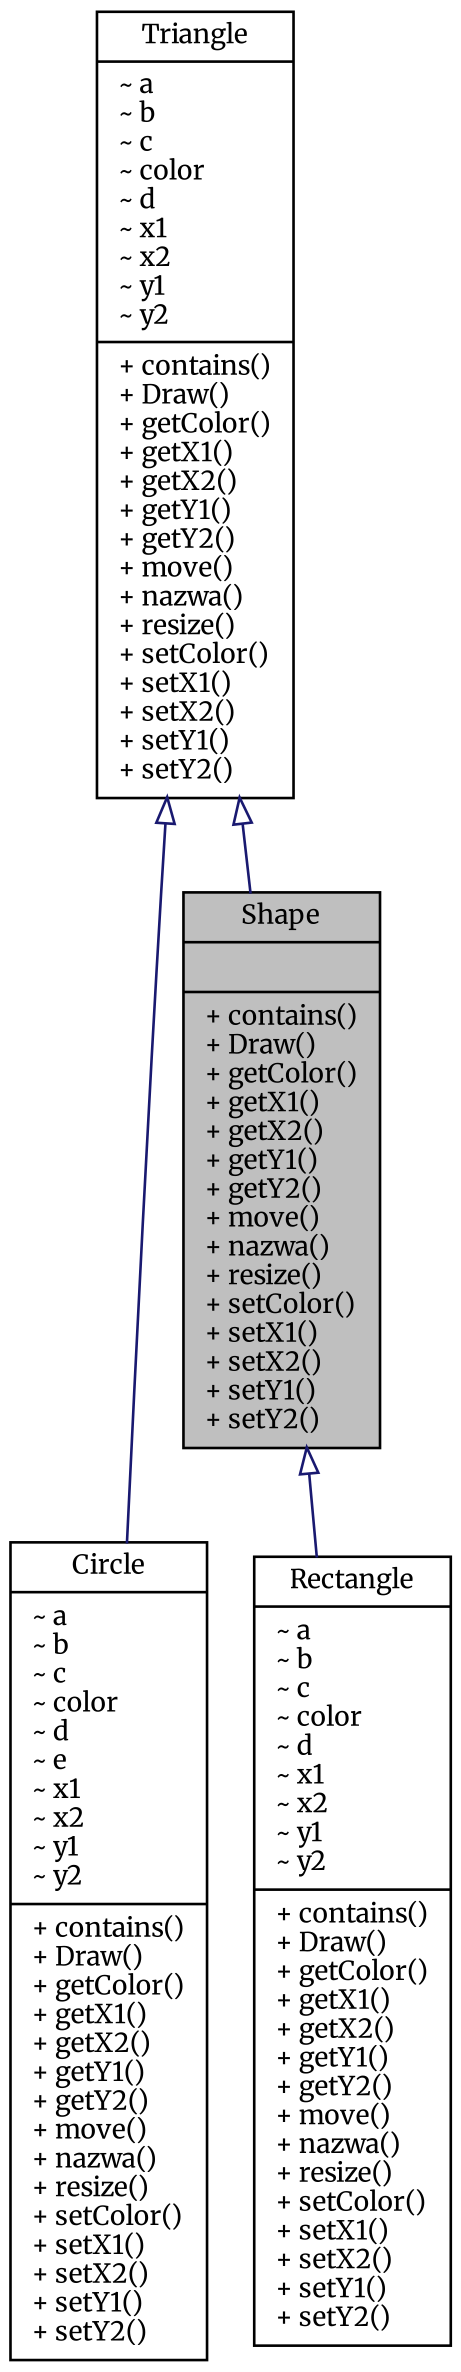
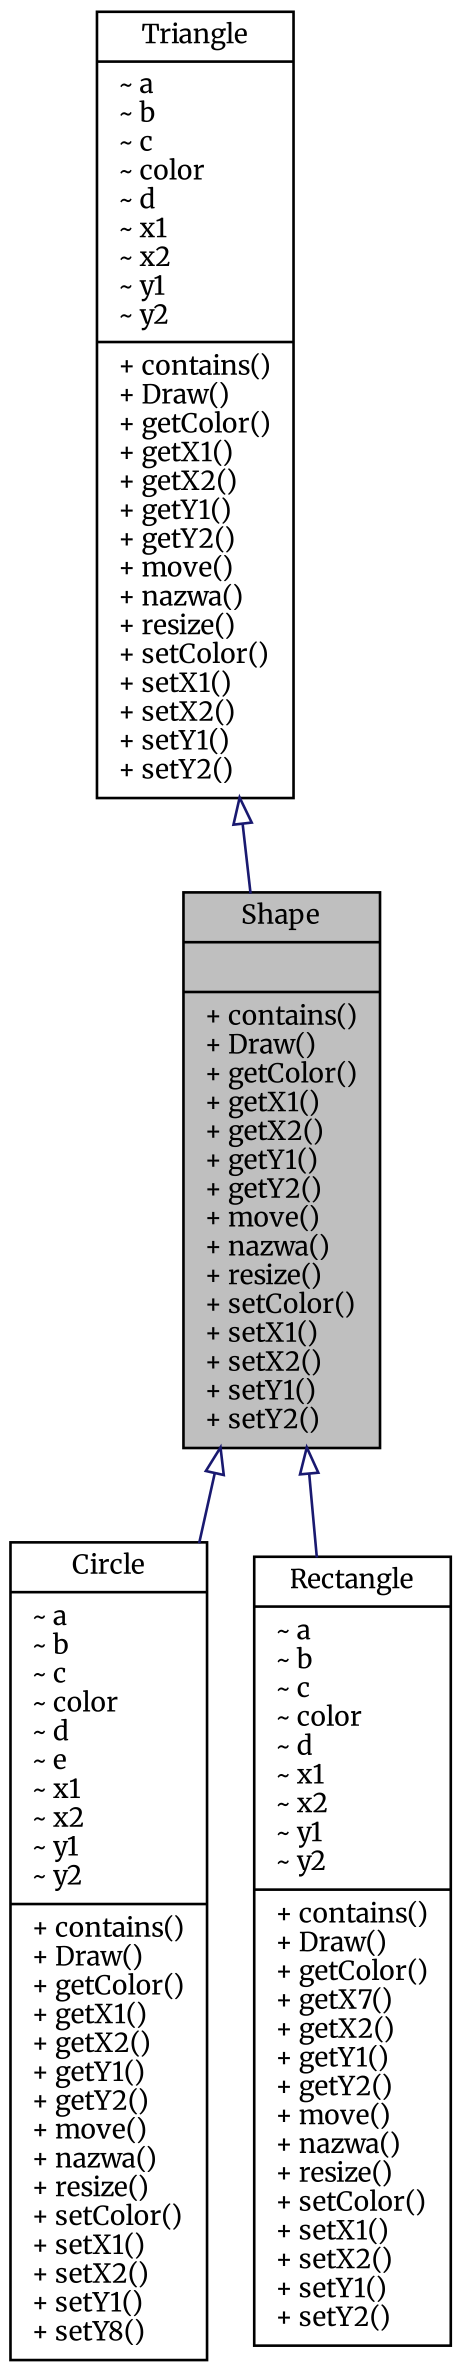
(145, 1183) -> (207, 1508)
(334, 2001) -> (335, 2001)
(90, 2333) -> (89, 2333)
